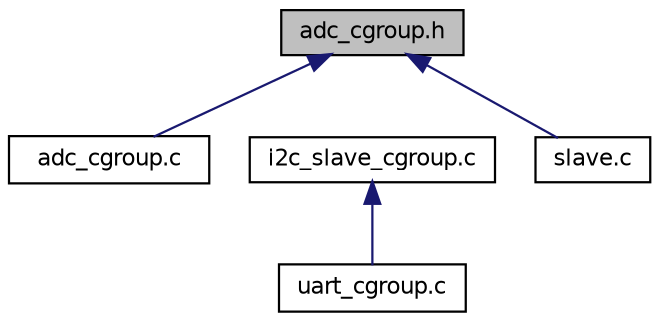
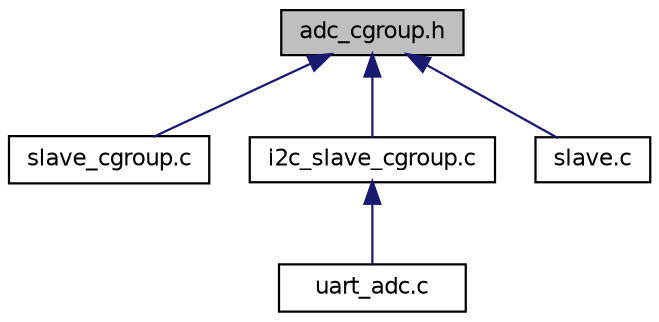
none -> (372, 108)
(109, 160) -> (109, 160)
(372, 288) -> (372, 288)
